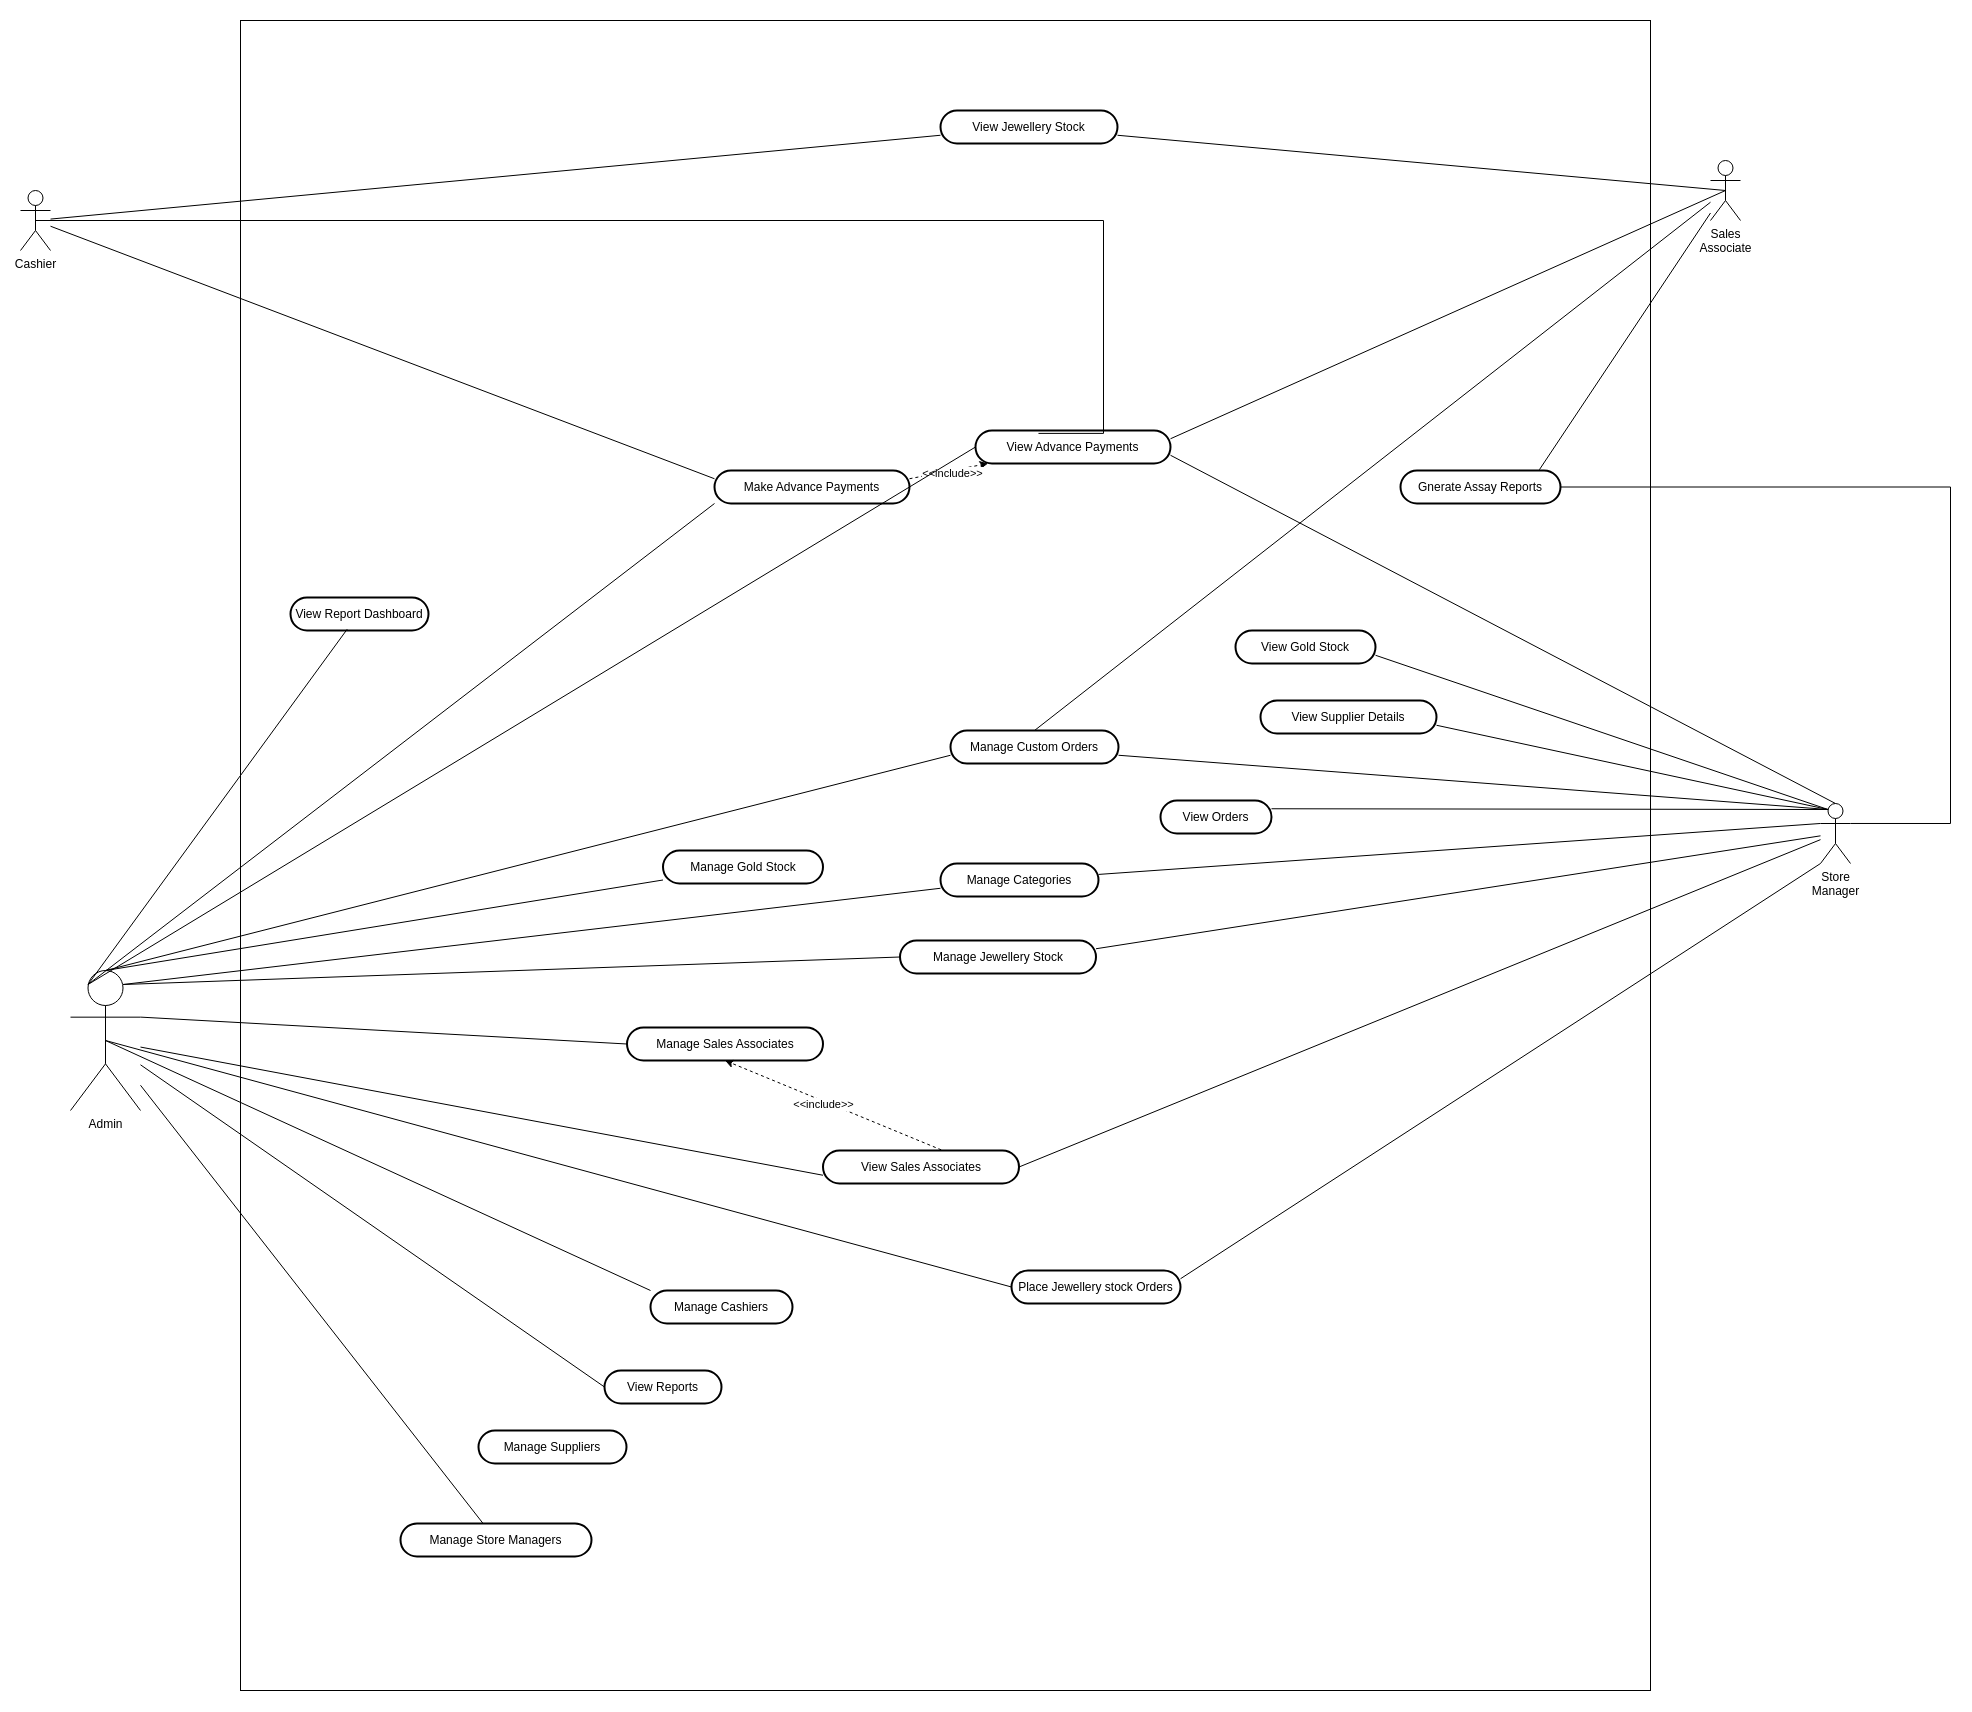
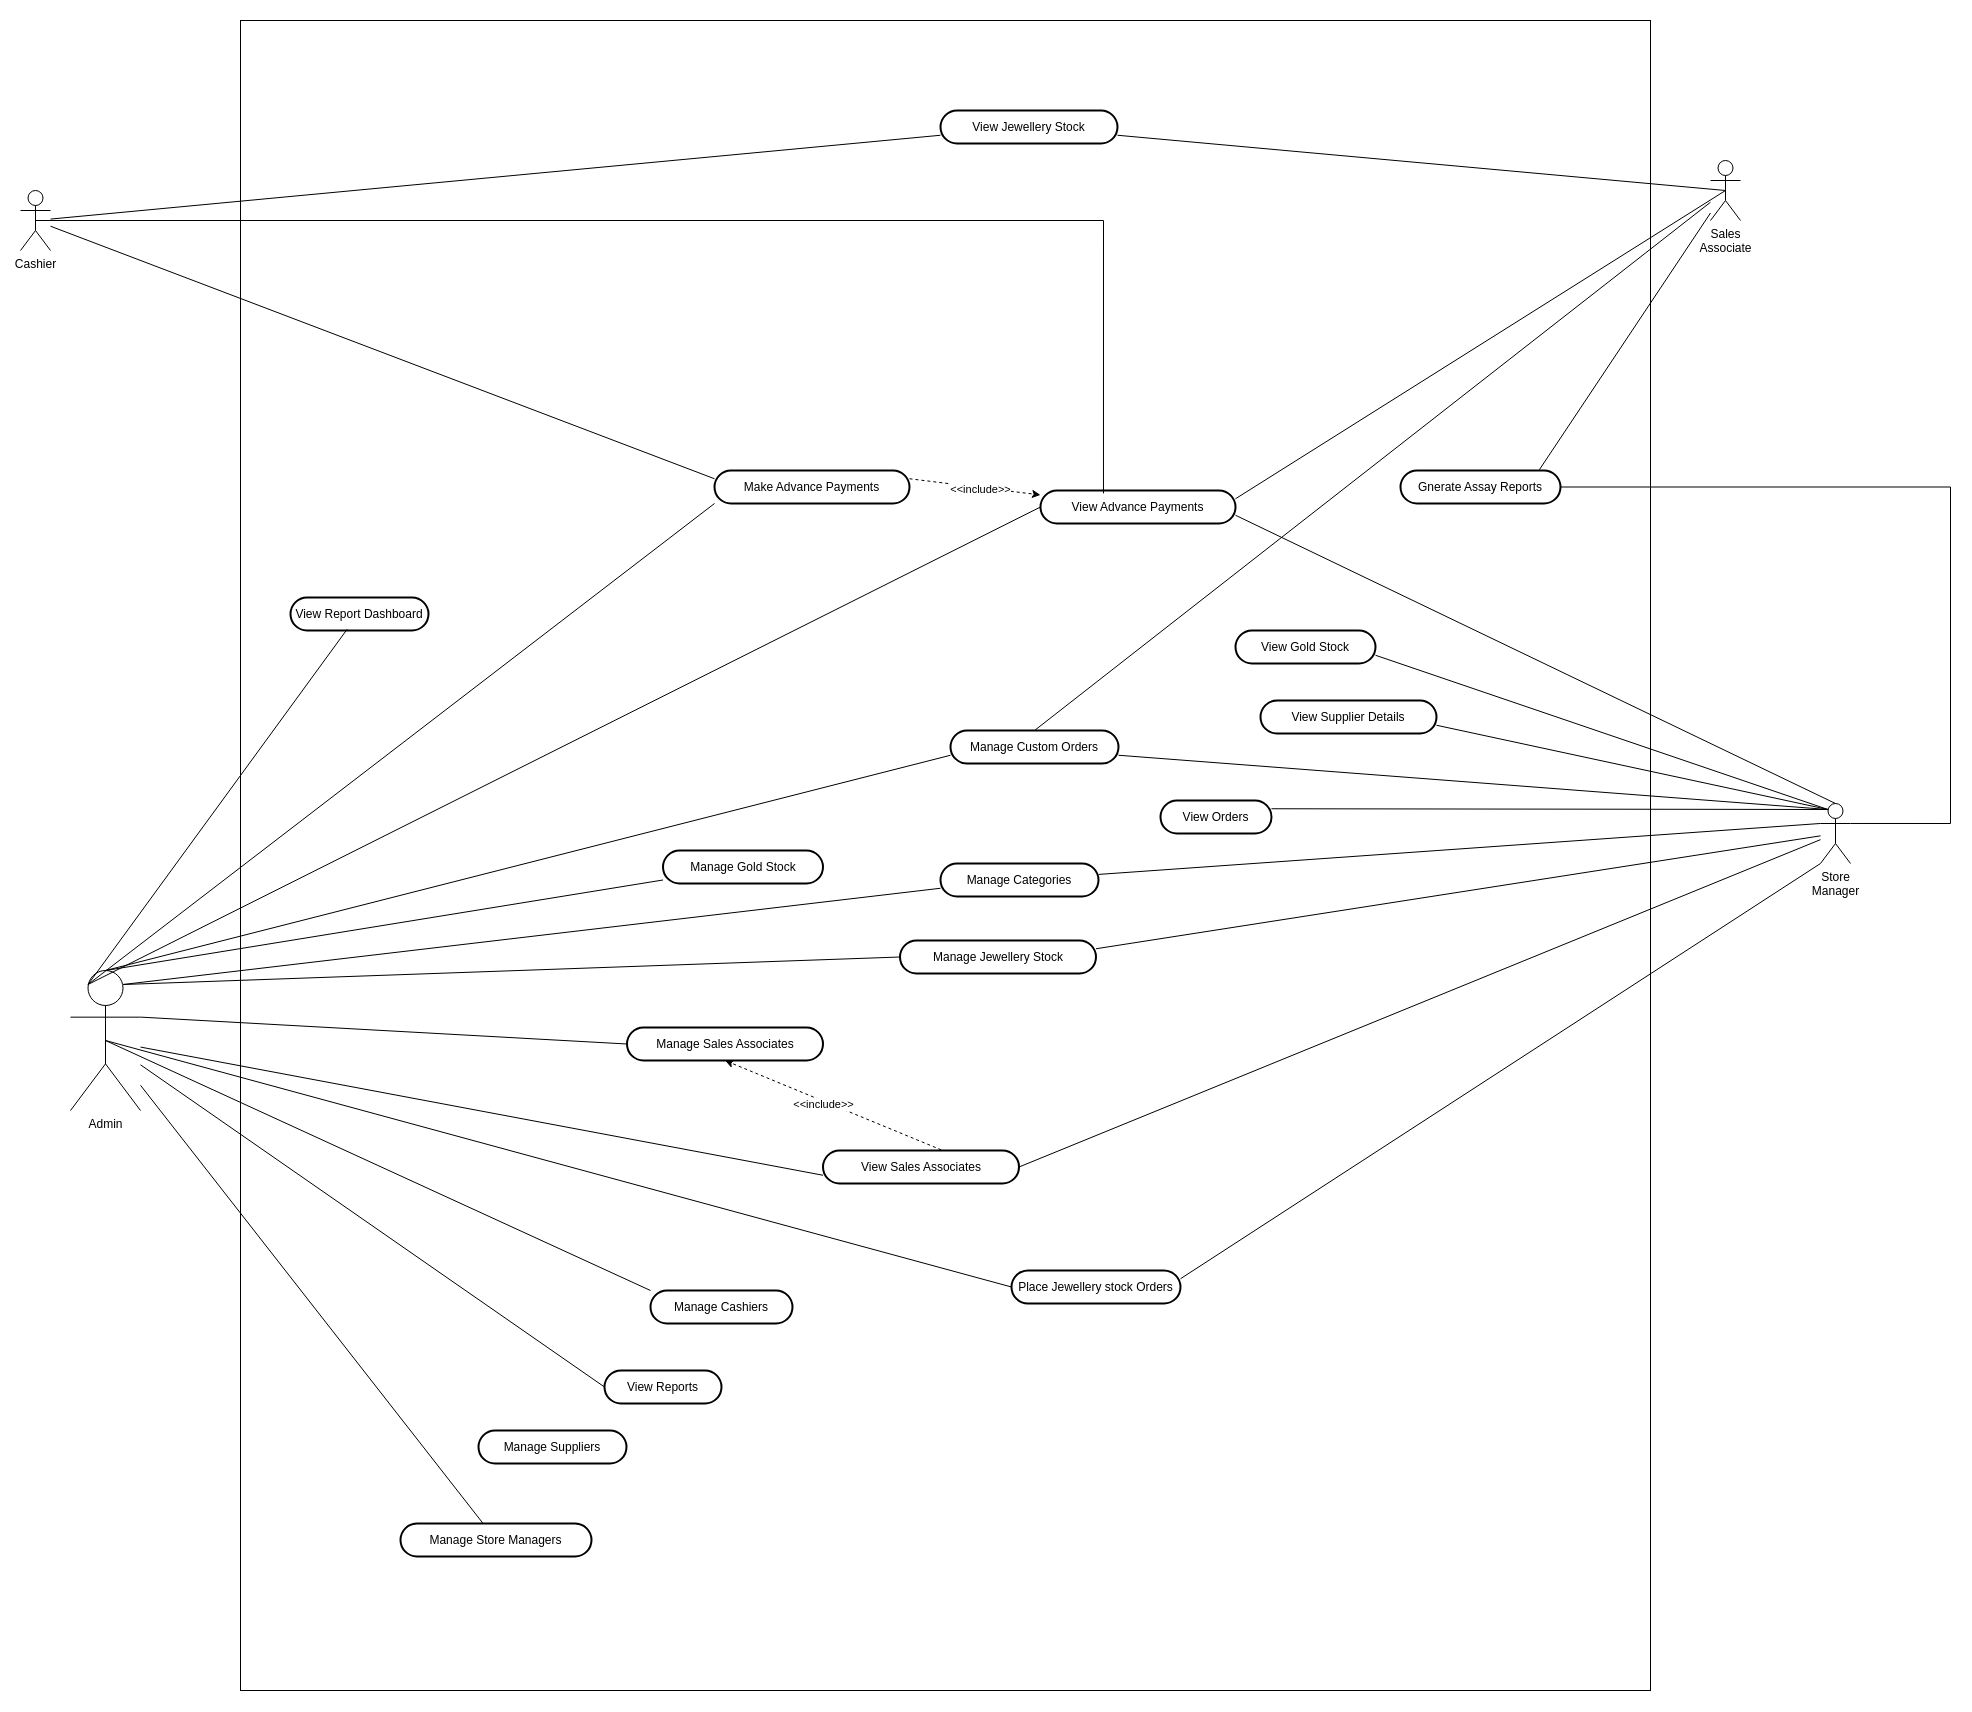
(1073, 447) -> (1138, 507)
